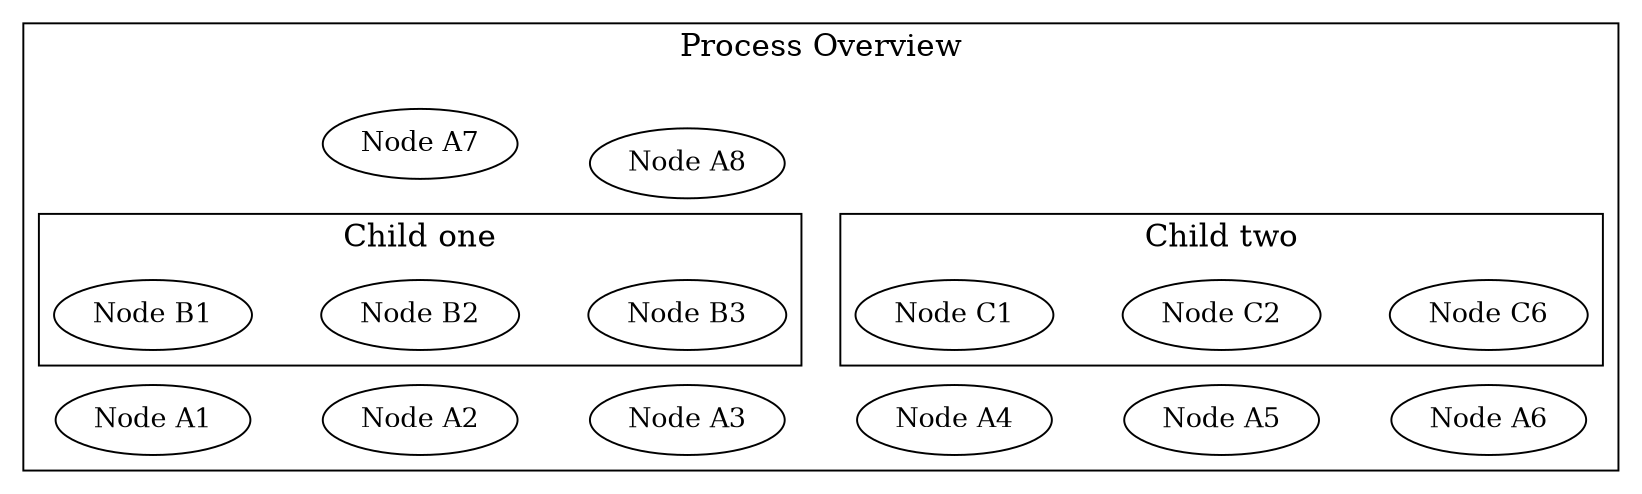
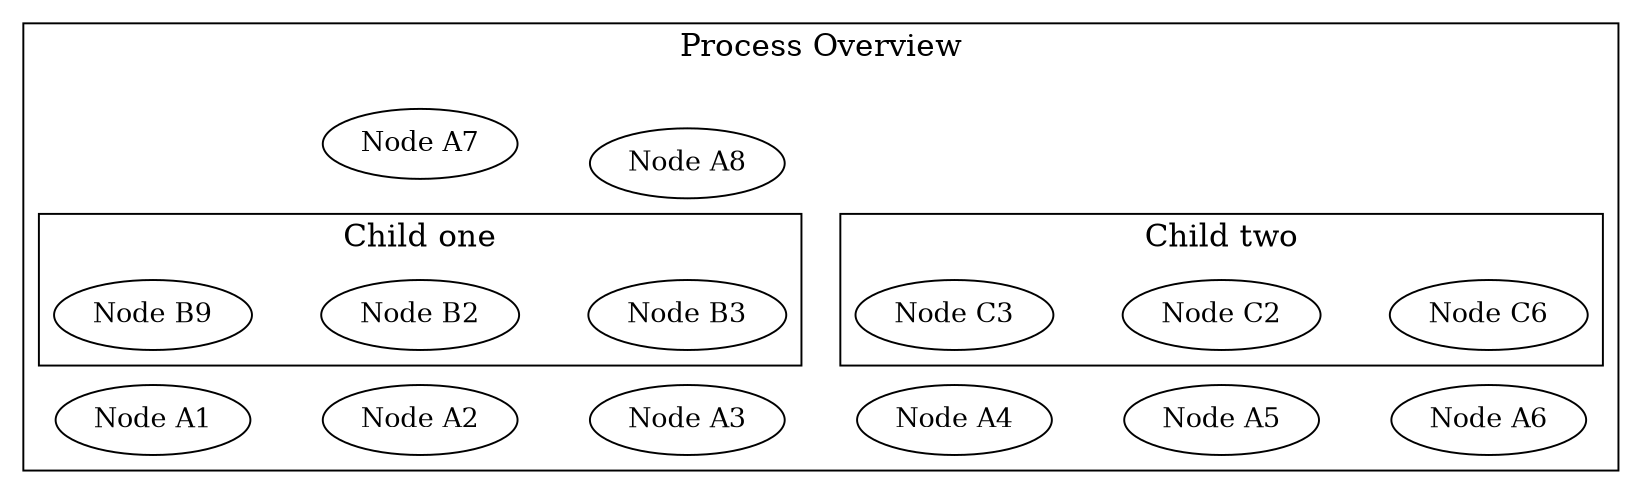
(153, 315) -> (153, 315)
(954, 315) -> (954, 315)
